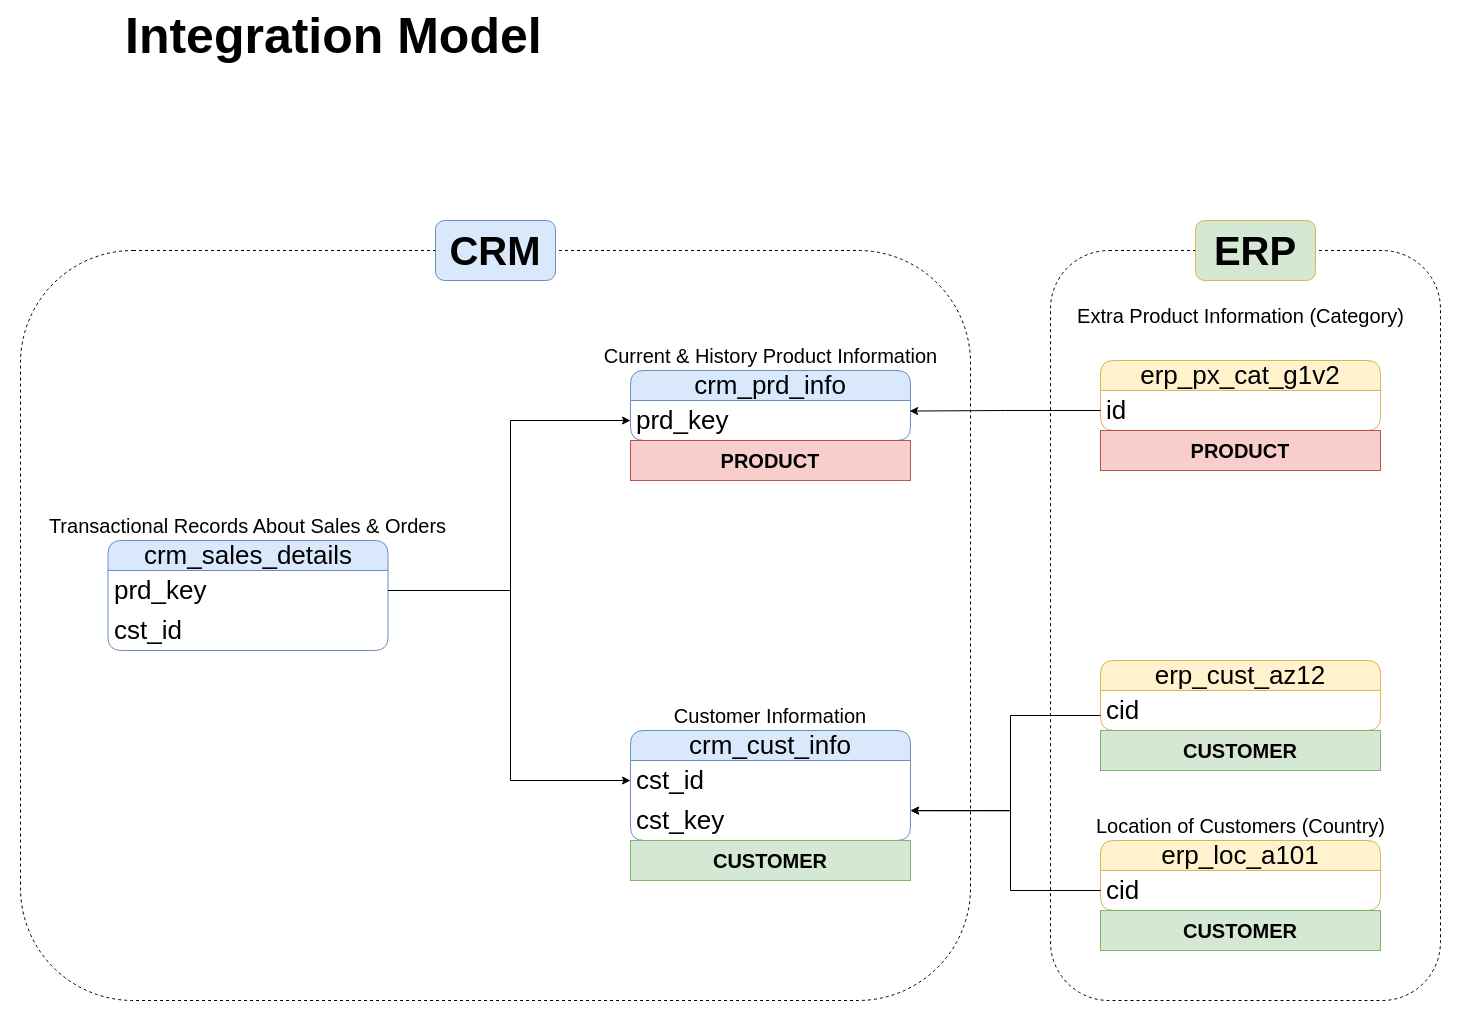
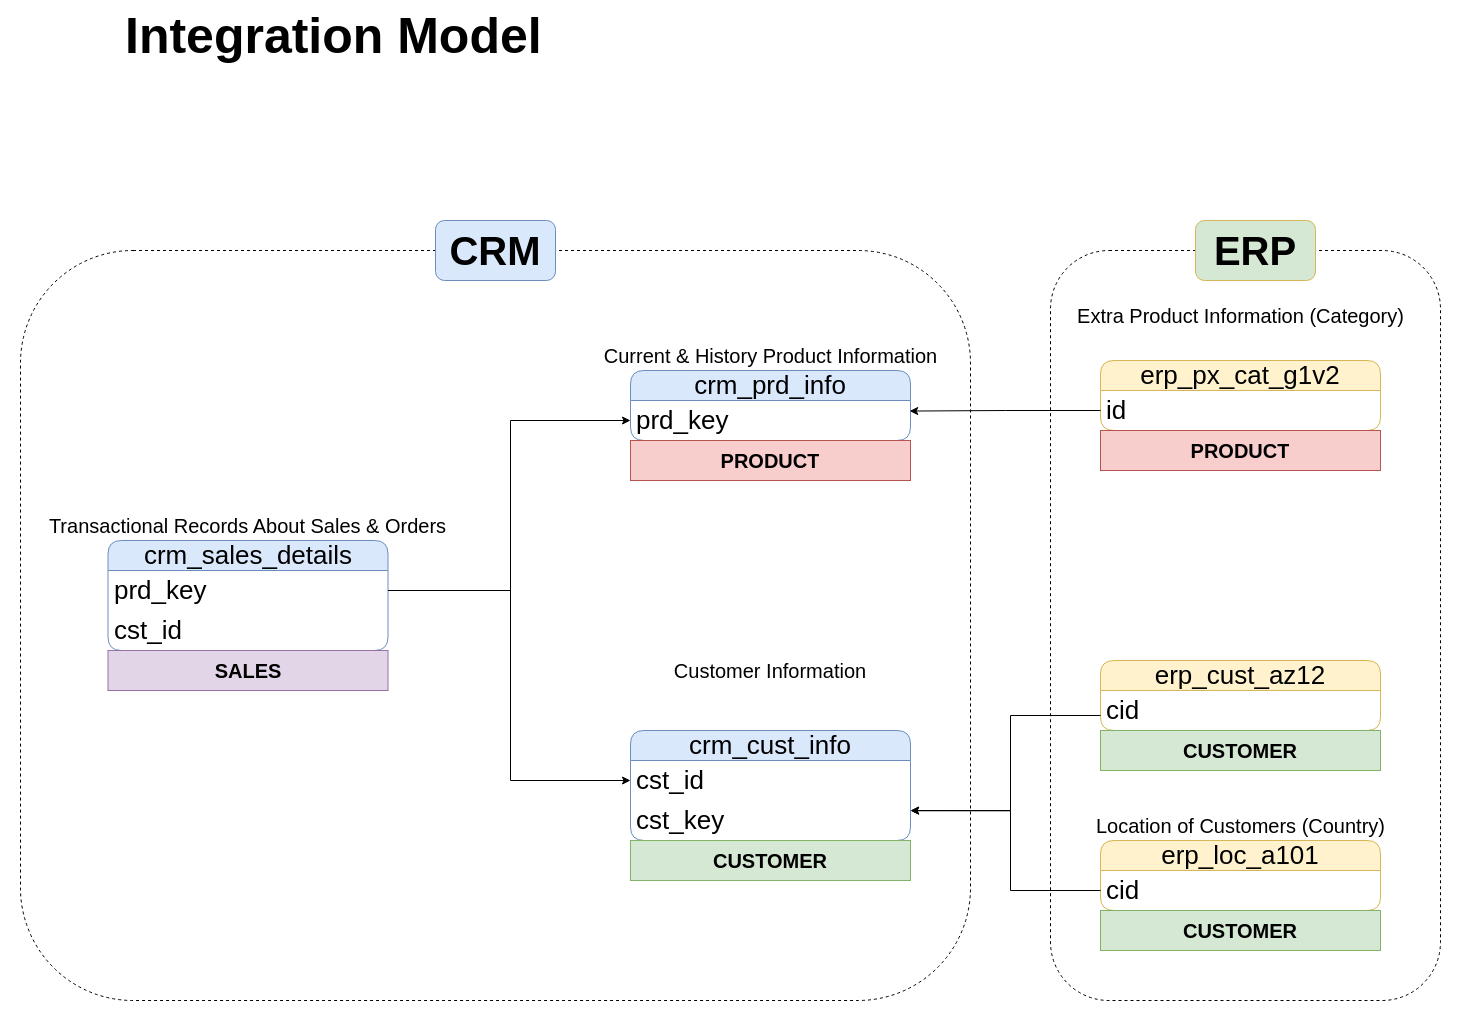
none -> (248, 671)
(771, 716) -> (771, 671)
